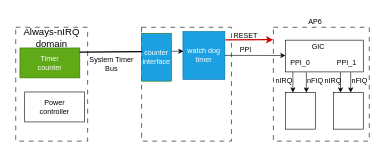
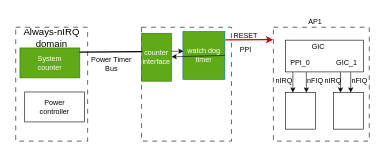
(315, 22) -> (315, 22)
(204, 56) -> (204, 56)
(253, 56) -> (200, 56)
(156, 57) -> (156, 57)
(50, 63) -> (50, 63)
(347, 63) -> (347, 63)
(111, 65) -> (111, 65)
